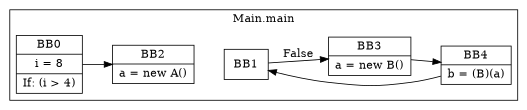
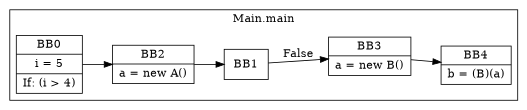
(49, 64) -> (49, 64)
(358, 85) -> (205, 64)
